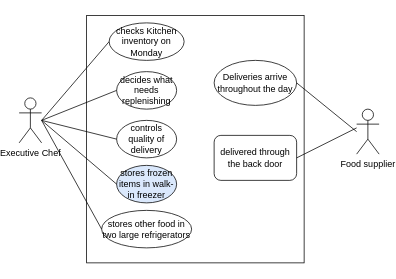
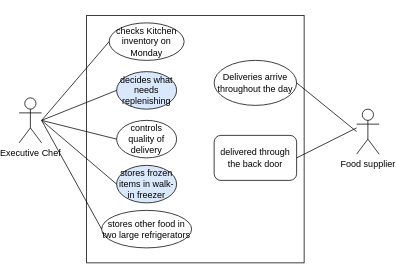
(147, 90) -> (147, 90)
